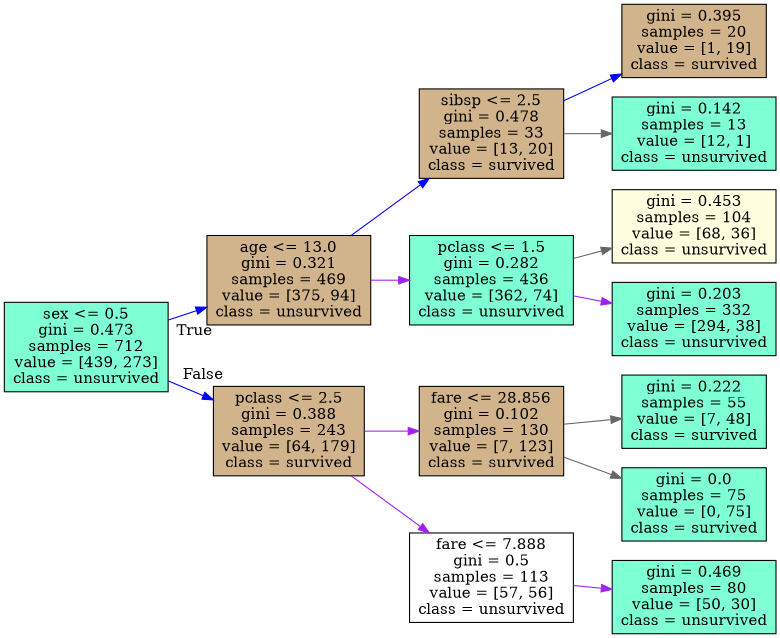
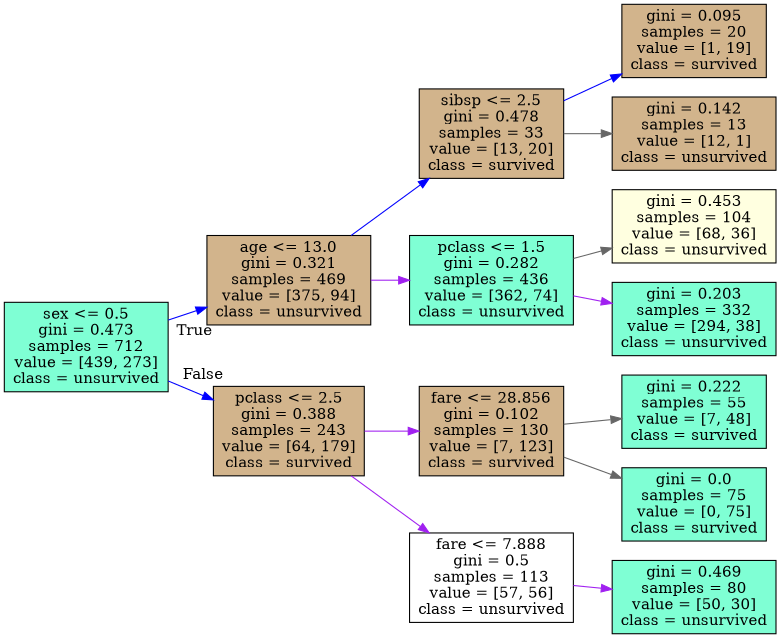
(694, 41) -> (694, 41)
(694, 134) -> (694, 134)
